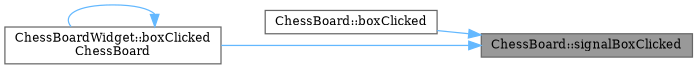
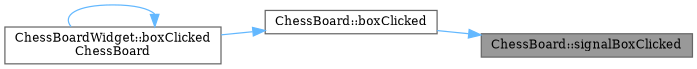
(345, 45) -> (237, 33)
